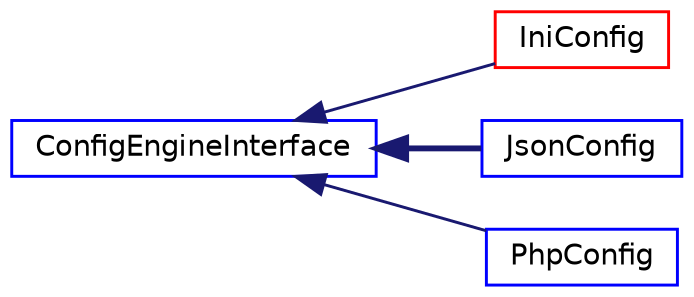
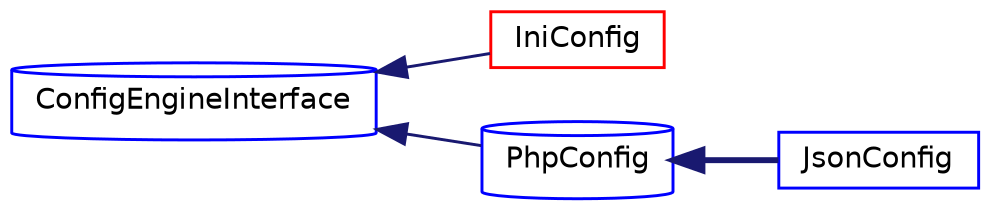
(194, 148) -> (194, 101)
(444, 148) -> (741, 160)
(582, 257) -> (577, 160)
